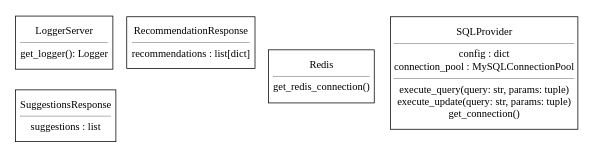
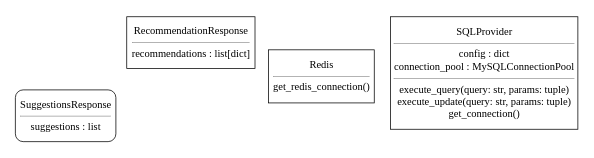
(64, 42) -> none
(66, 116) -> (66, 116)
